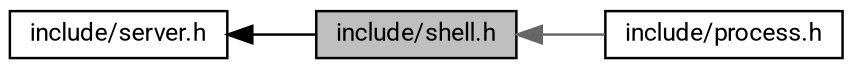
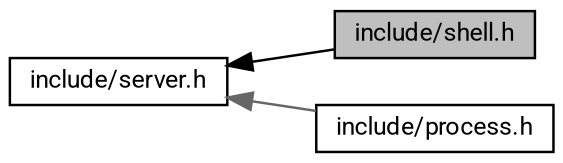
(573, 35) -> (284, 106)
